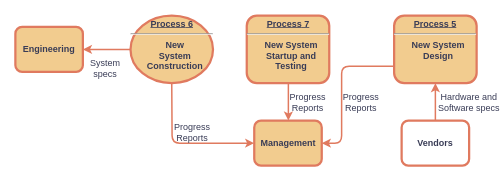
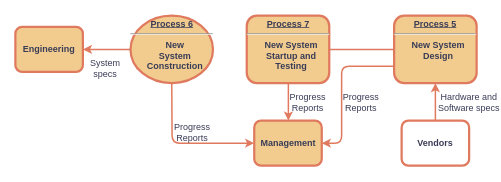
none -> (362, 49)
